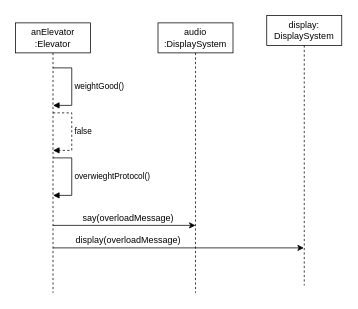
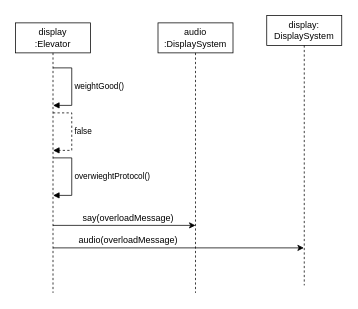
(53, 38) -> (53, 38)
(128, 240) -> (128, 240)
